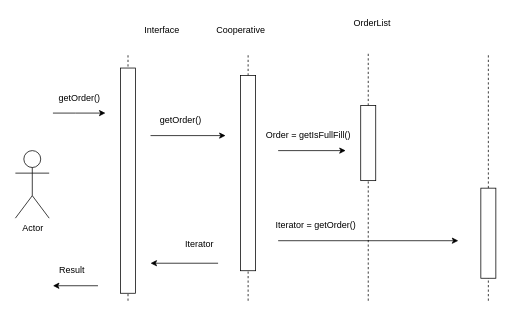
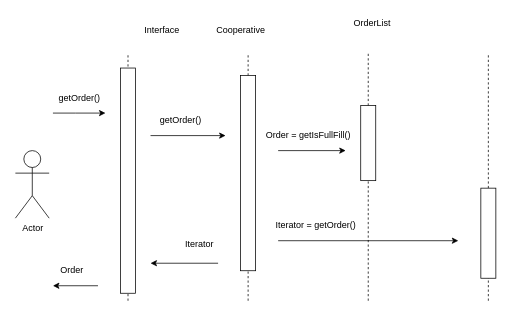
(72, 270) -> (72, 270)
